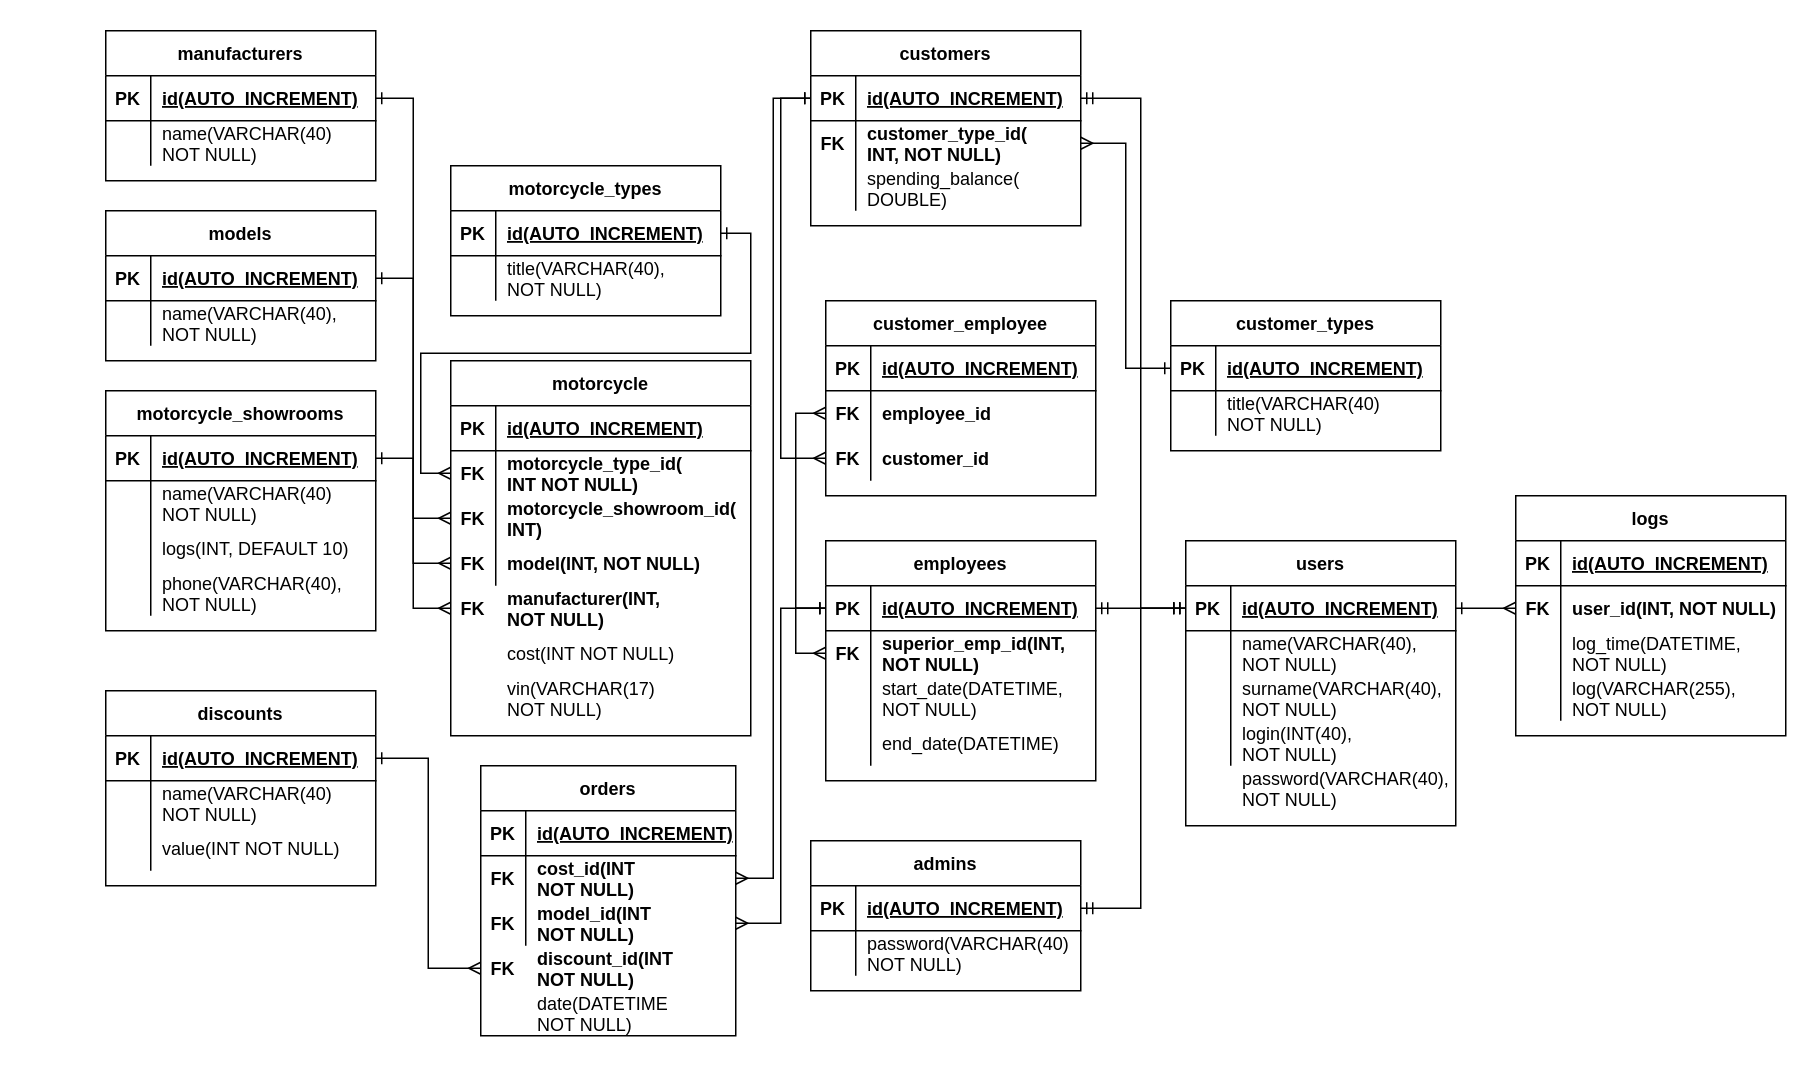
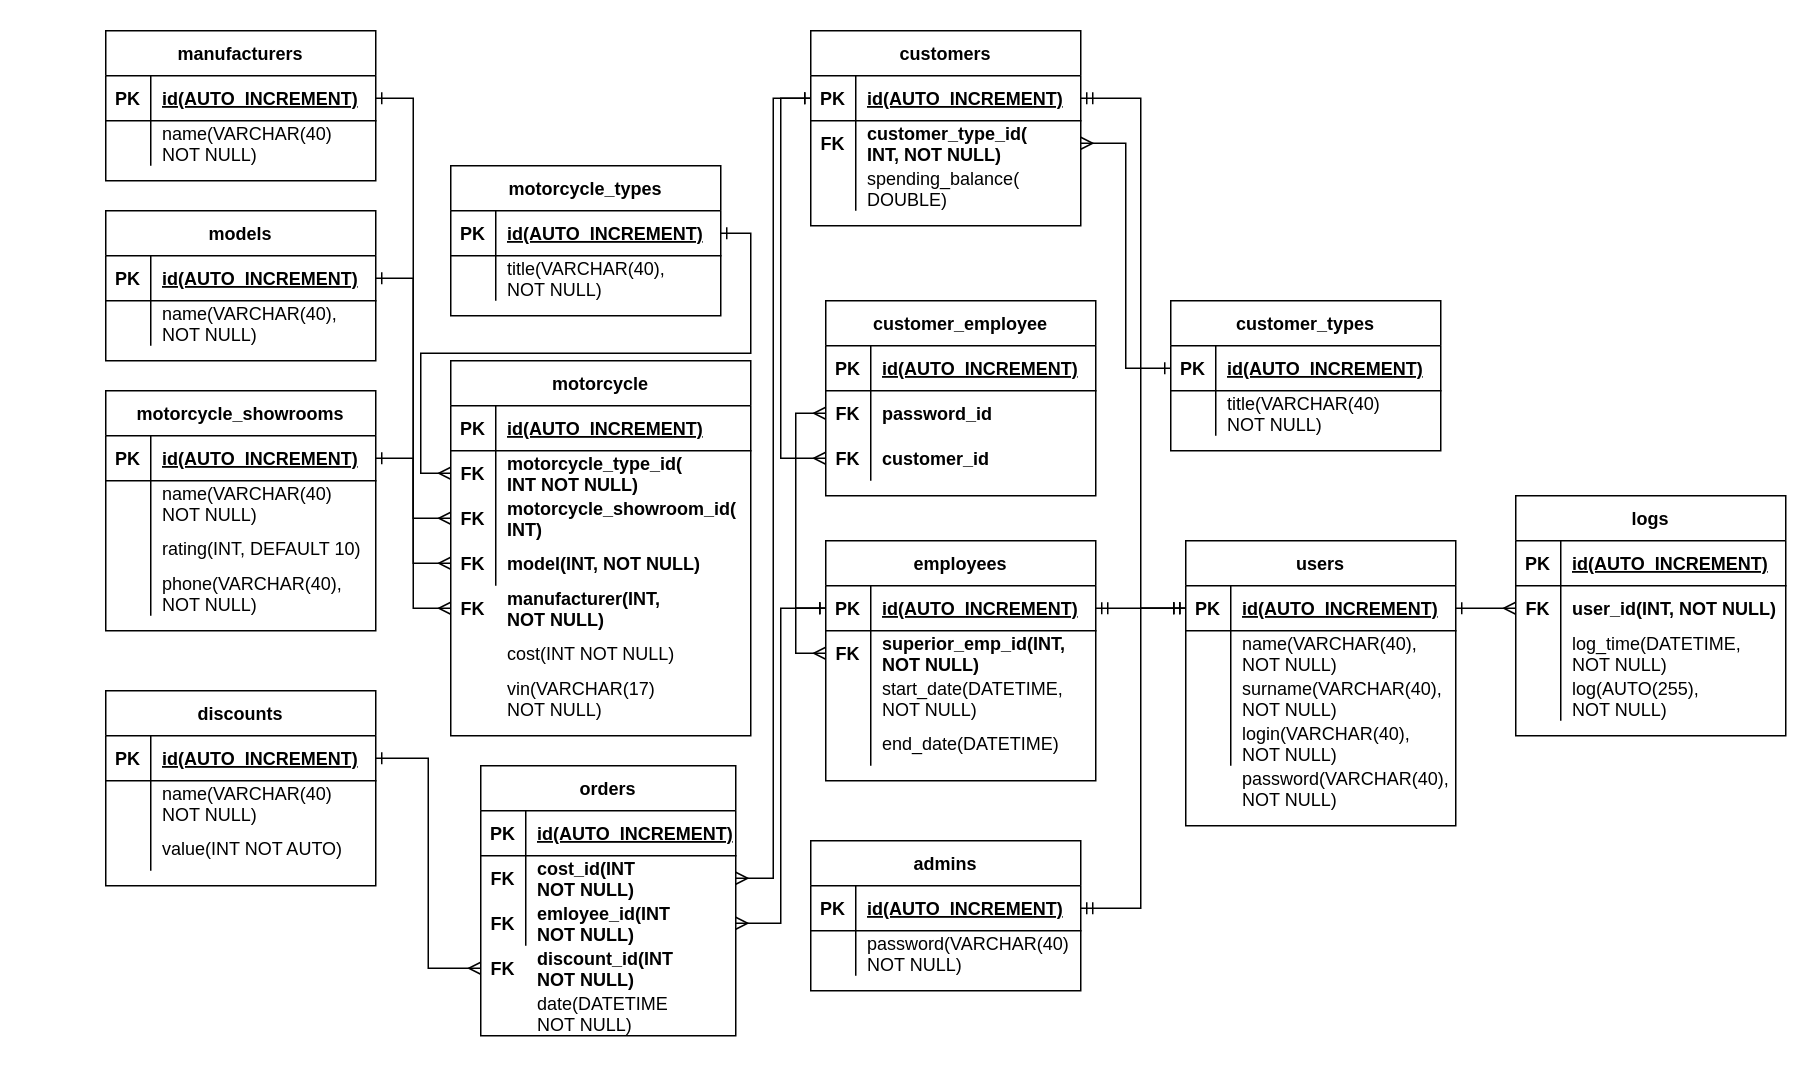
(933, 414) -> (935, 414)
(258, 549) -> (269, 549)
(1653, 689) -> (1638, 689)
(1306, 734) -> (1326, 734)
(251, 849) -> (251, 849)
(593, 914) -> (603, 914)
